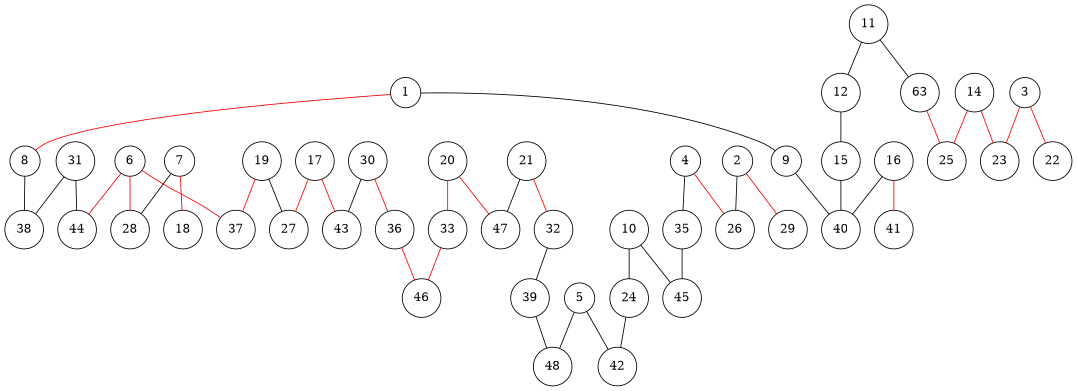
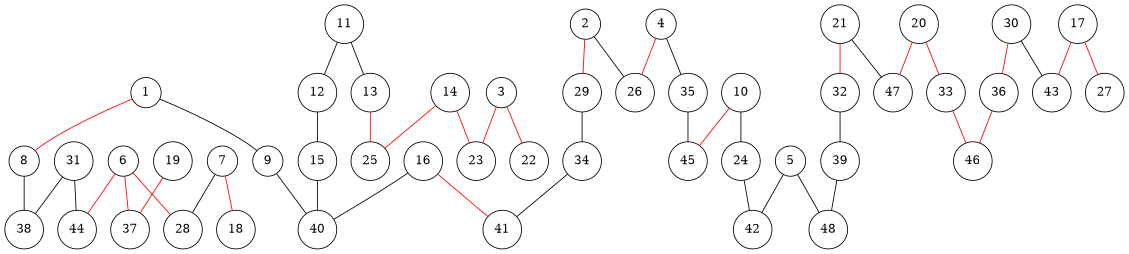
(920, 93) -> (370, 93)
none -> (582, 161)
(275, 195) -> none
(656, 264) -> (714, 127)
